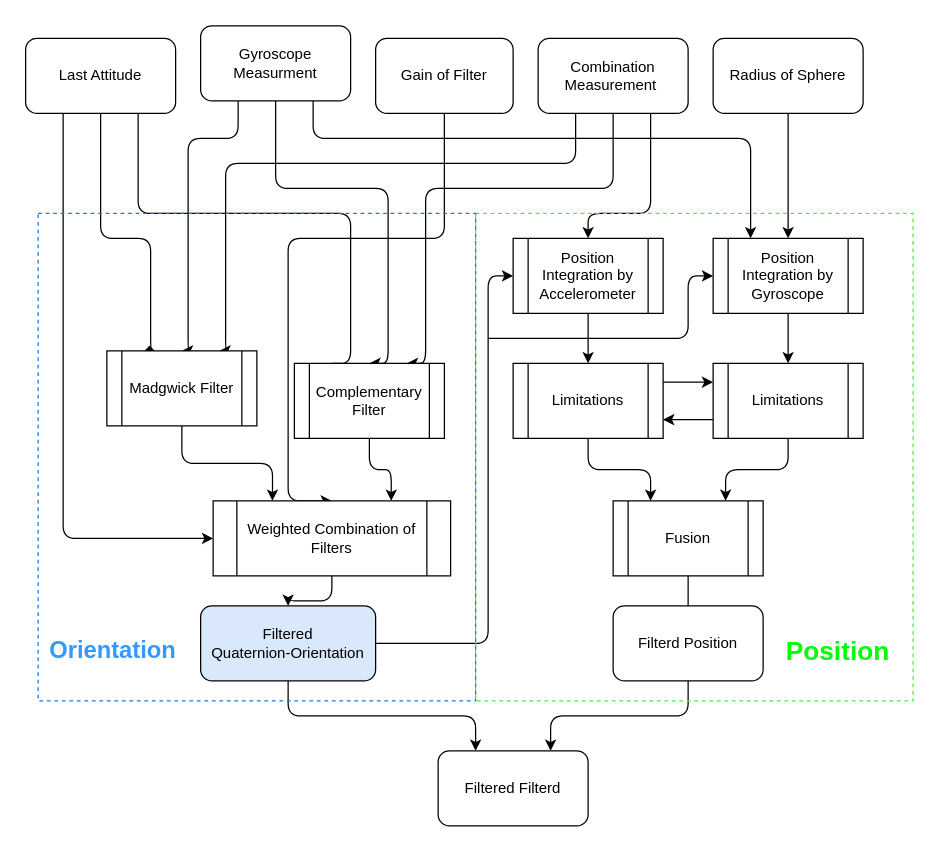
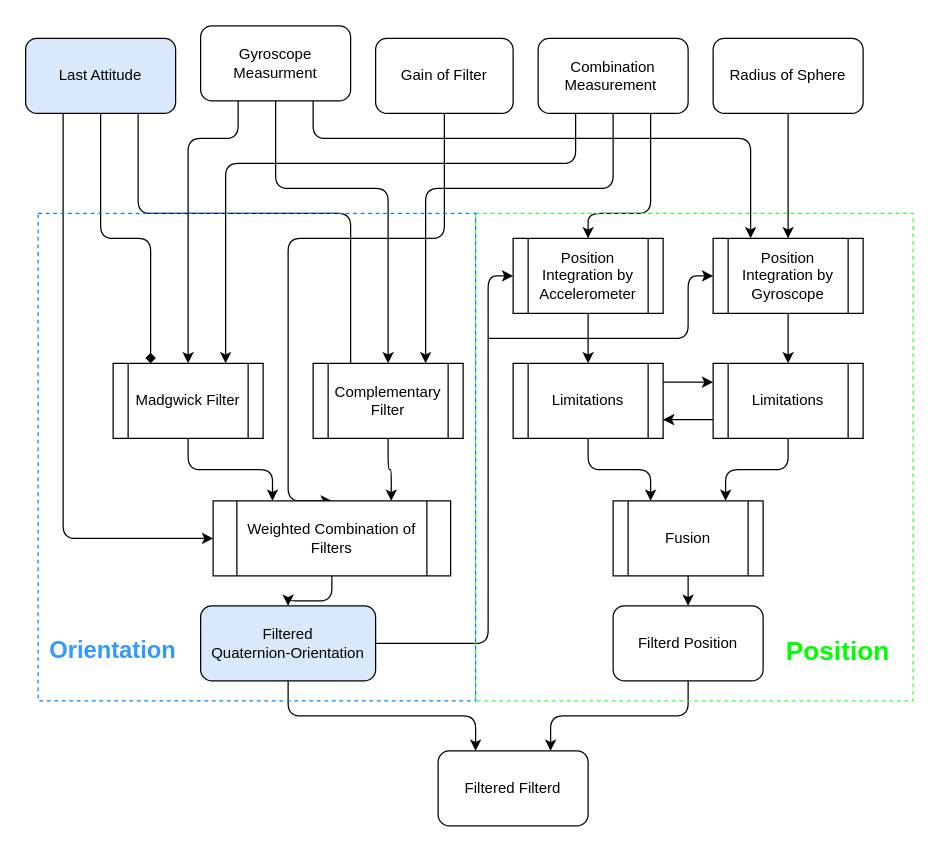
(101, 76) -> (101, 76)
(182, 388) -> (188, 401)
(369, 401) -> (388, 401)
(688, 599) -> (688, 596)
